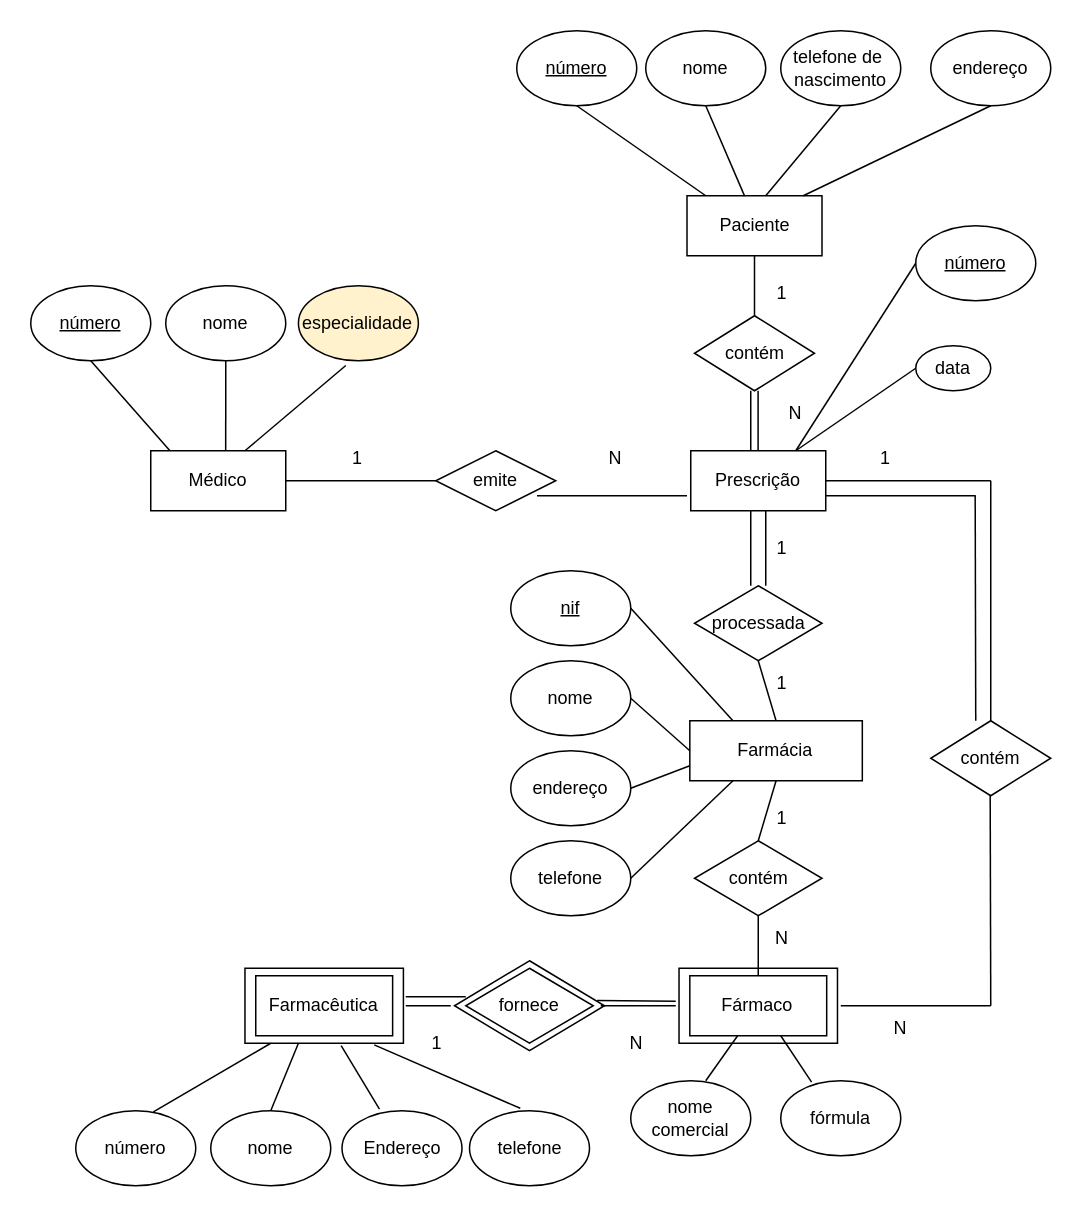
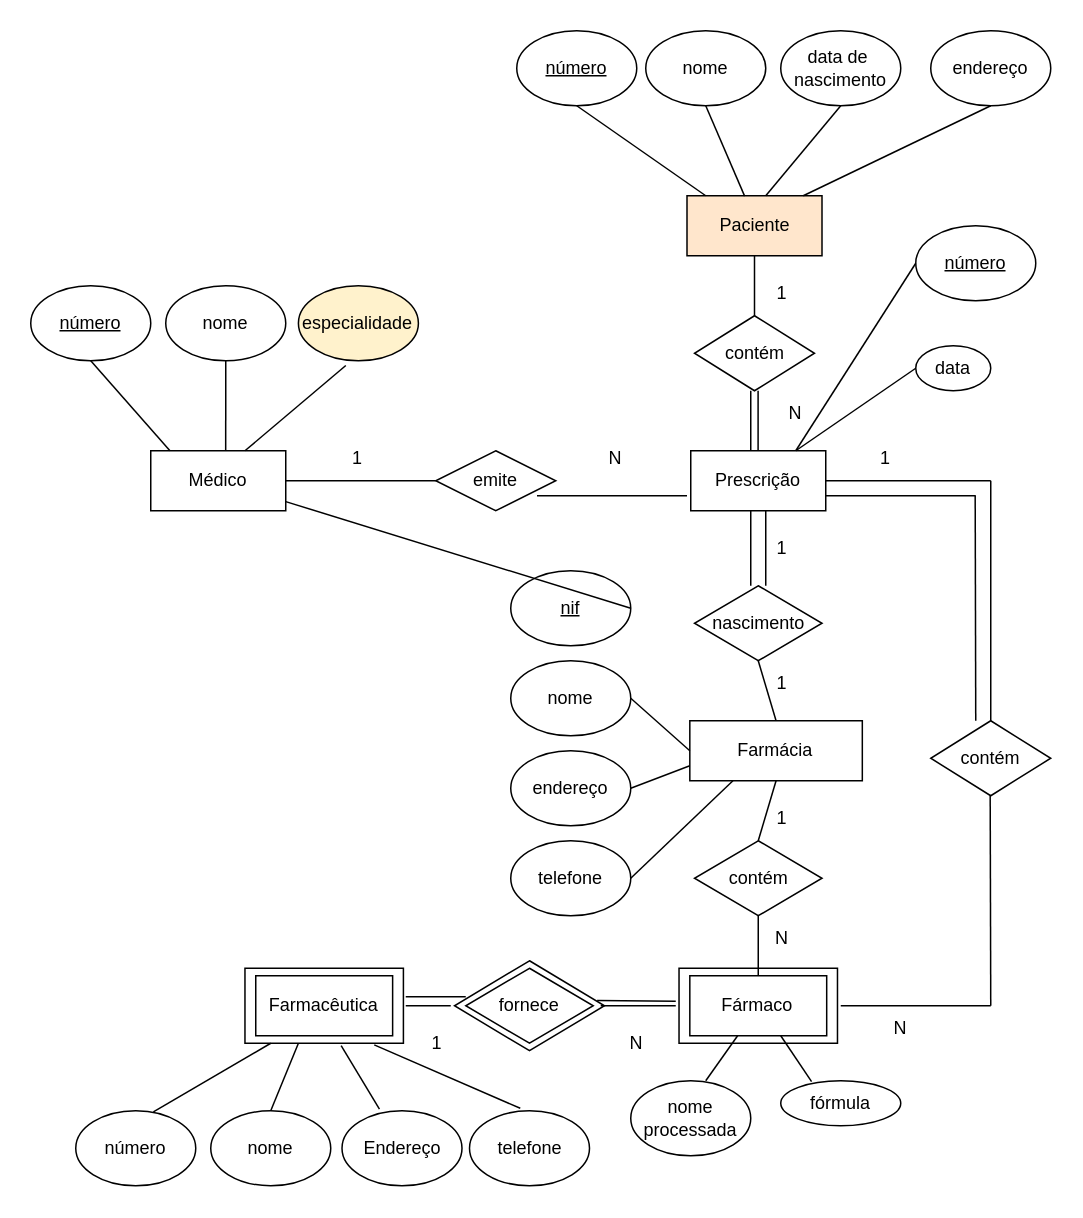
(841, 68) -> (841, 68)
(755, 226) -> (755, 226)
(759, 623) -> (759, 623)
(682, 664) -> (459, 555)
(691, 1118) -> (691, 1118)
(841, 1118) -> (841, 1103)
